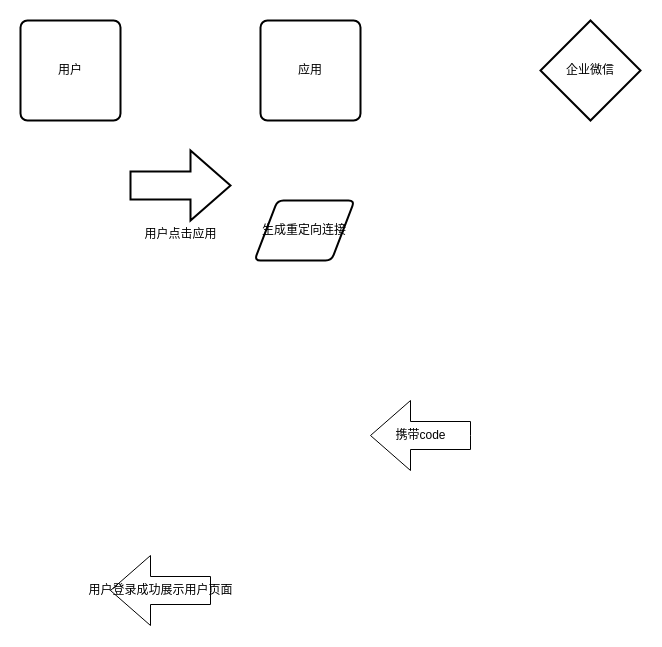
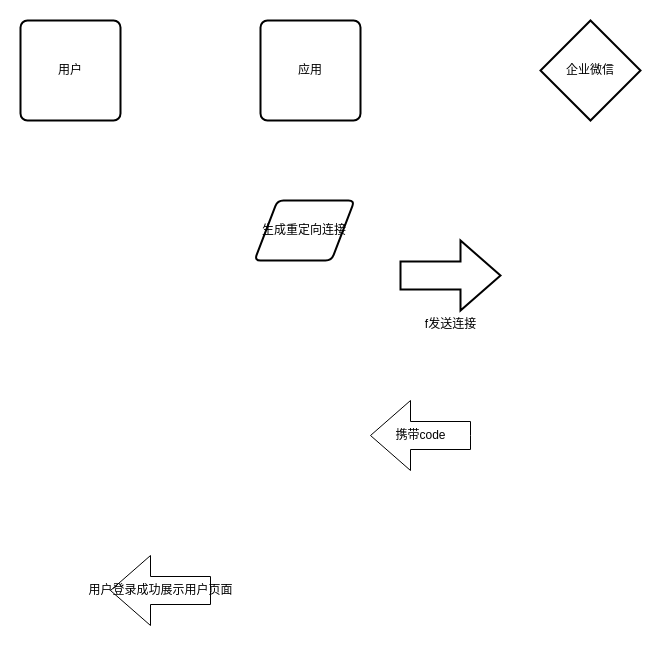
(181, 186) -> none
none -> (451, 276)
